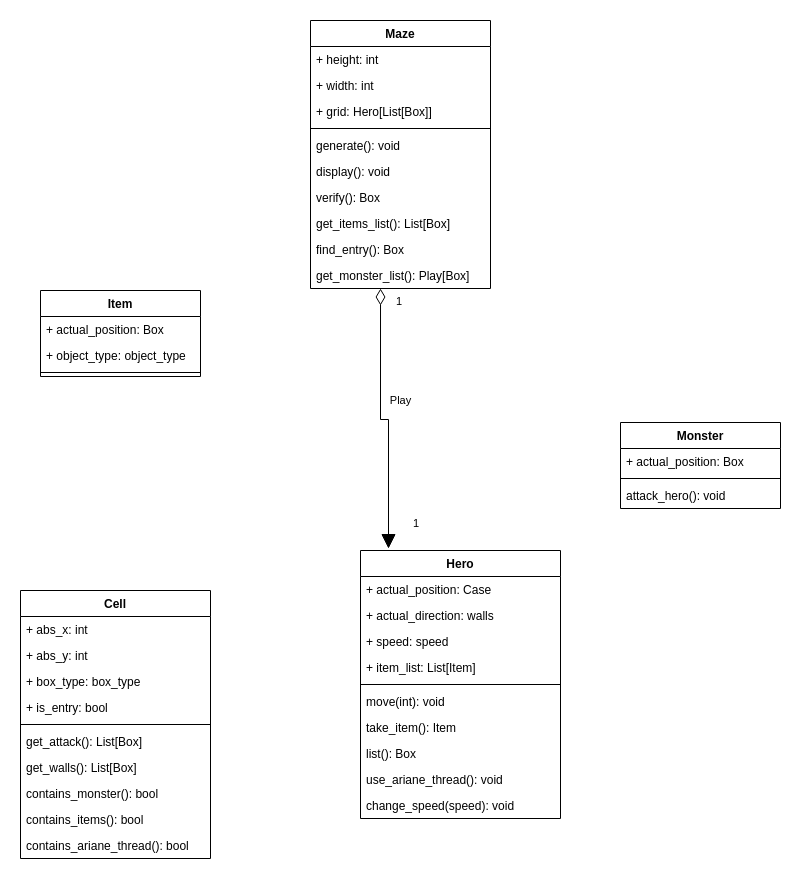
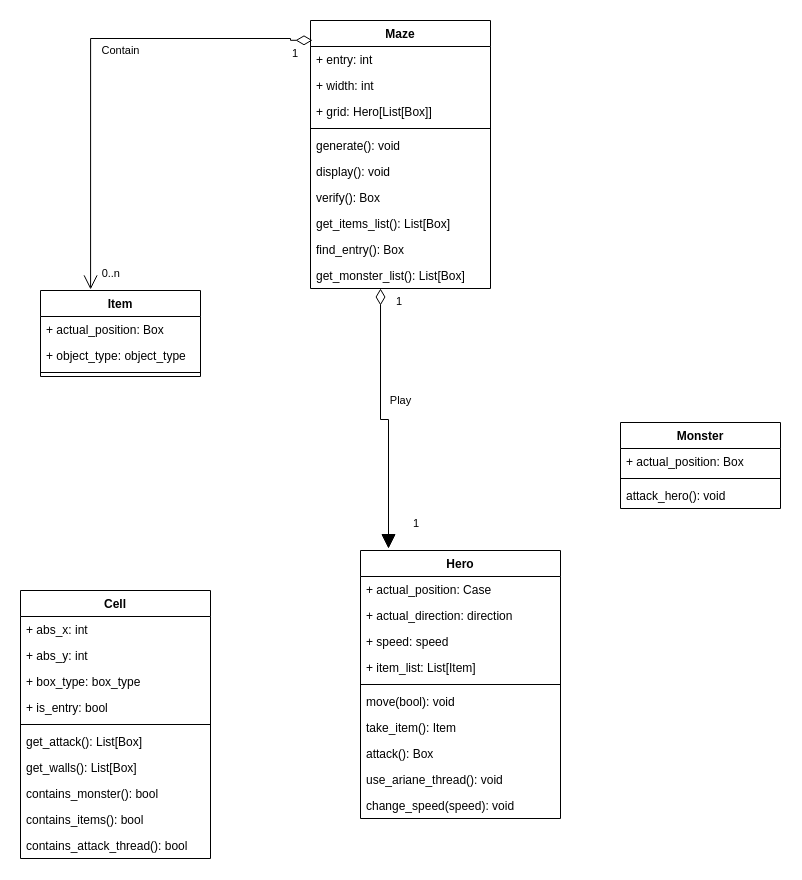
none -> (91, 60)
(352, 60) -> (350, 60)
(406, 276) -> (406, 276)
(438, 616) -> (451, 616)
(410, 702) -> (414, 702)
(397, 754) -> (407, 754)
(119, 846) -> (121, 846)
